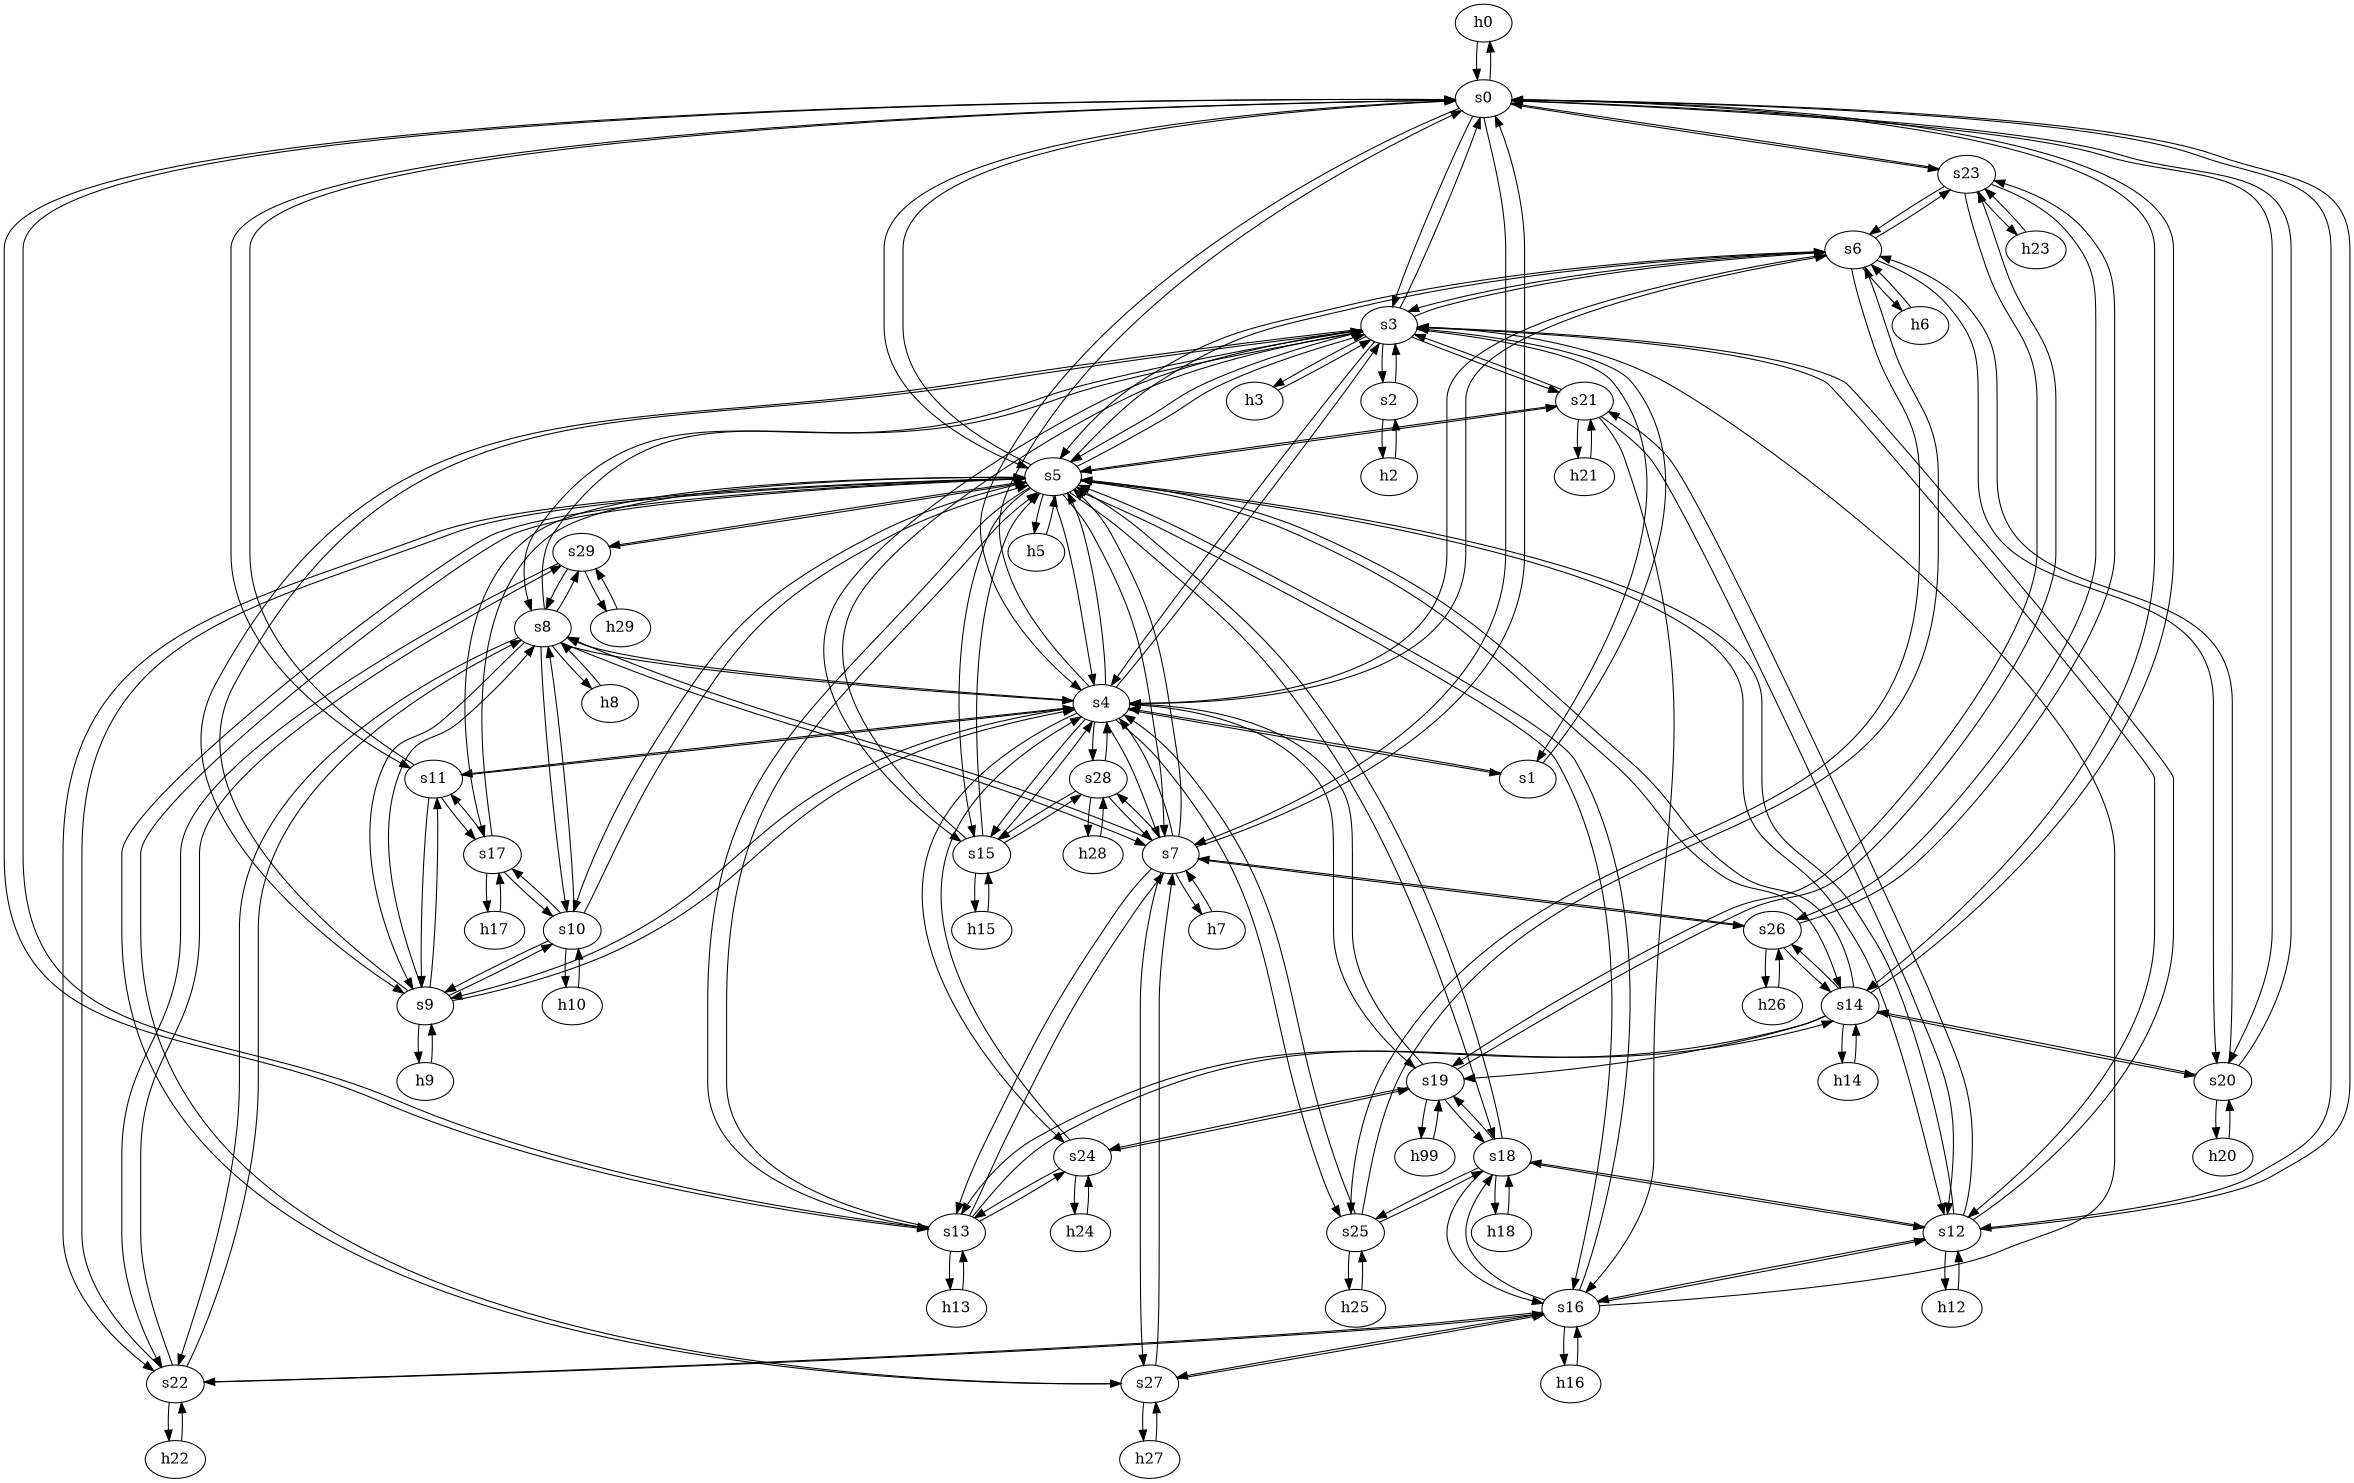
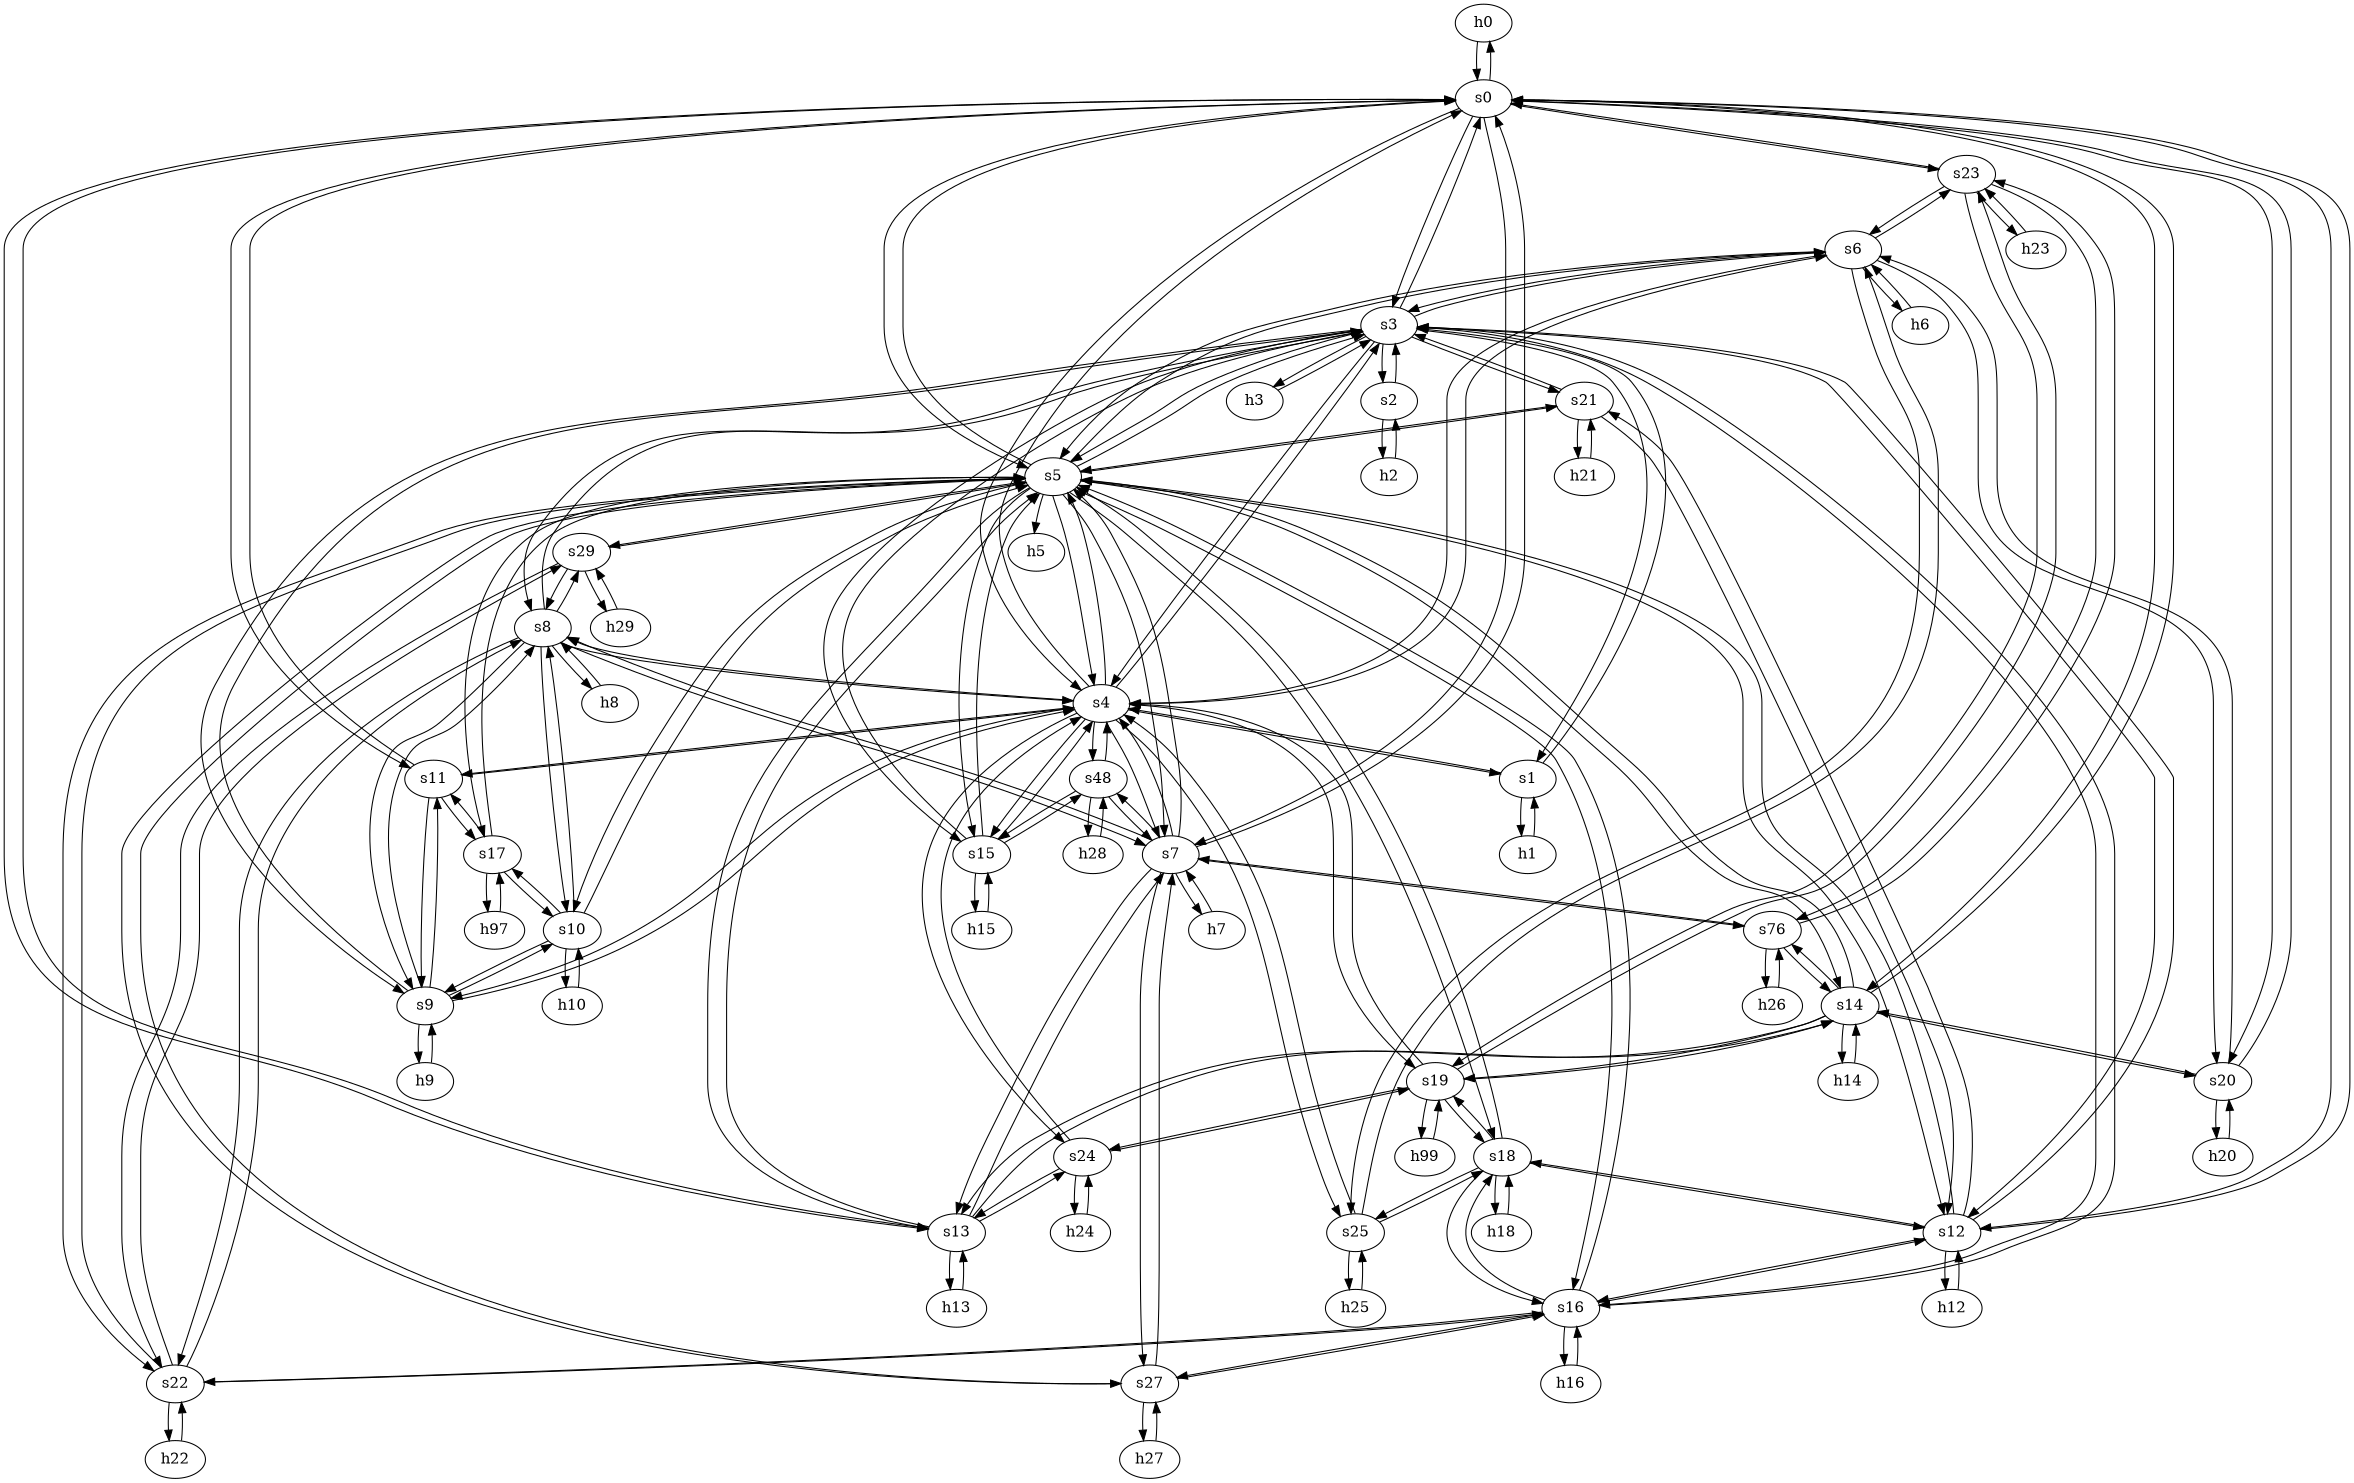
(1050, 521) -> none
(1098, 779) -> (1098, 779)
none -> (1528, 855)
(1664, 875) -> (2088, 823)
(495, 930) -> (495, 930)
(1772, 930) -> (1772, 930)
none -> (1645, 1062)
